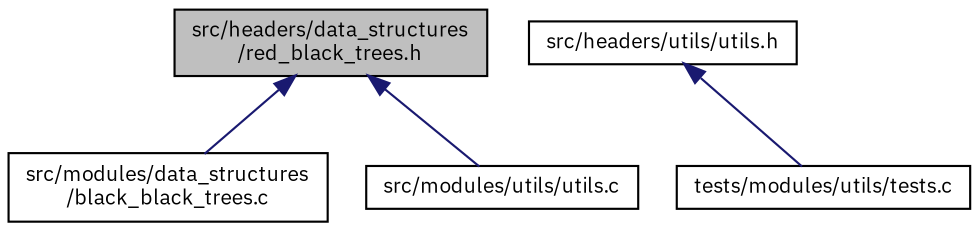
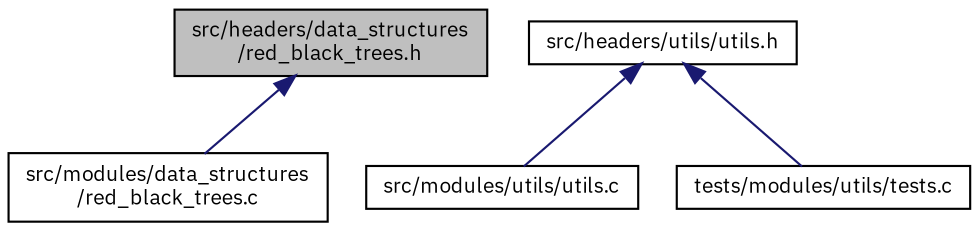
(432, 128) -> (574, 122)
(168, 187) -> (168, 187)
